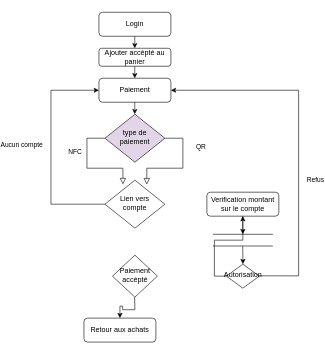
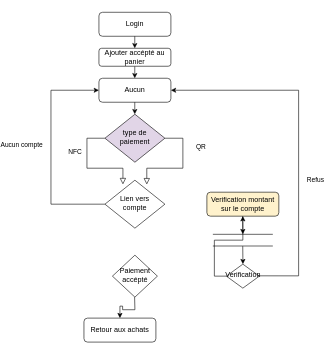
(135, 90) -> (135, 90)
(243, 204) -> (243, 204)
(243, 275) -> (243, 275)
